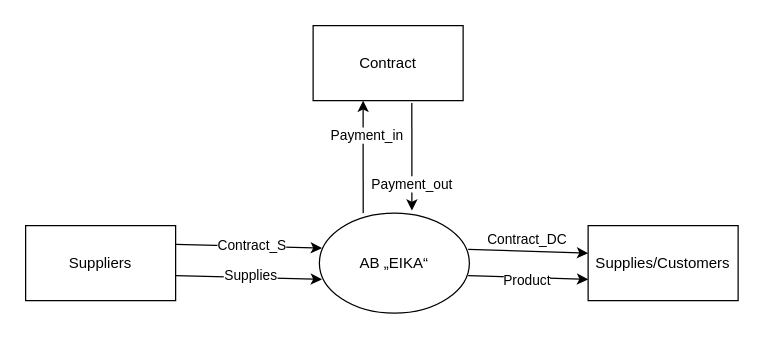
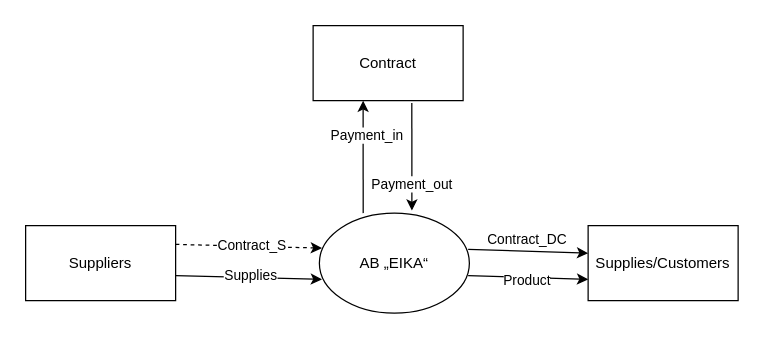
(195, 245) -> (195, 245)
